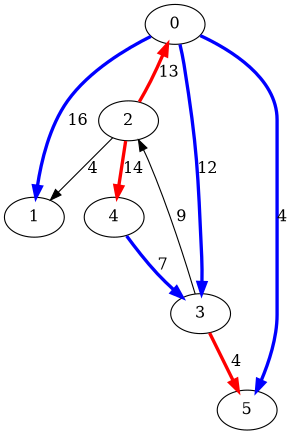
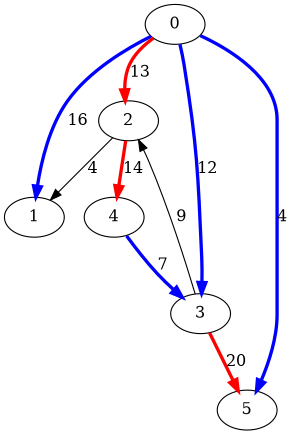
(152, 79) -> (132, 60)
(237, 362) -> (237, 362)
